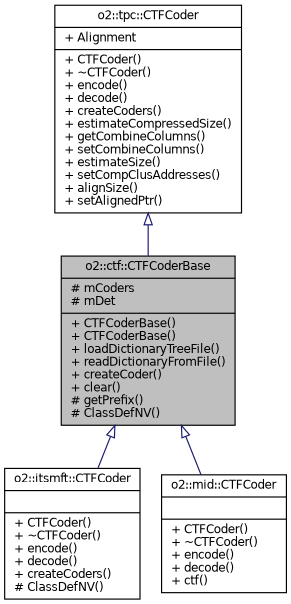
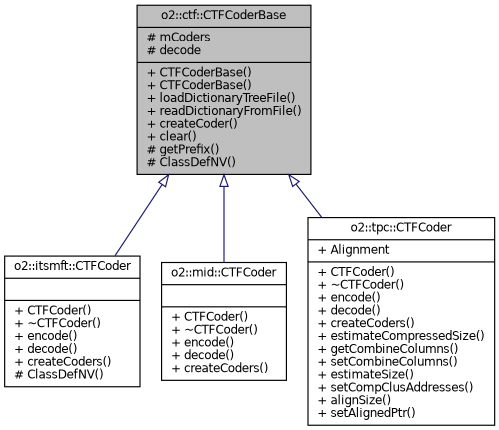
(148, 240) -> (309, 201)
(93, 302) -> (174, 51)
(190, 581) -> (220, 369)
